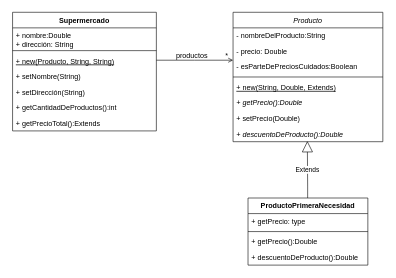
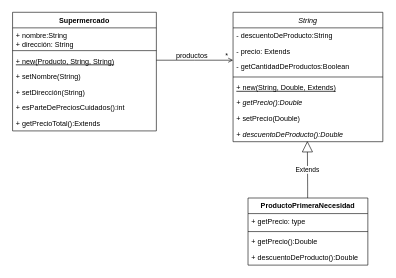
(308, 20) -> (308, 20)
(43, 36) -> (43, 36)
(285, 36) -> (290, 36)
(264, 52) -> (267, 52)
(300, 67) -> (297, 67)
(72, 108) -> (75, 108)
